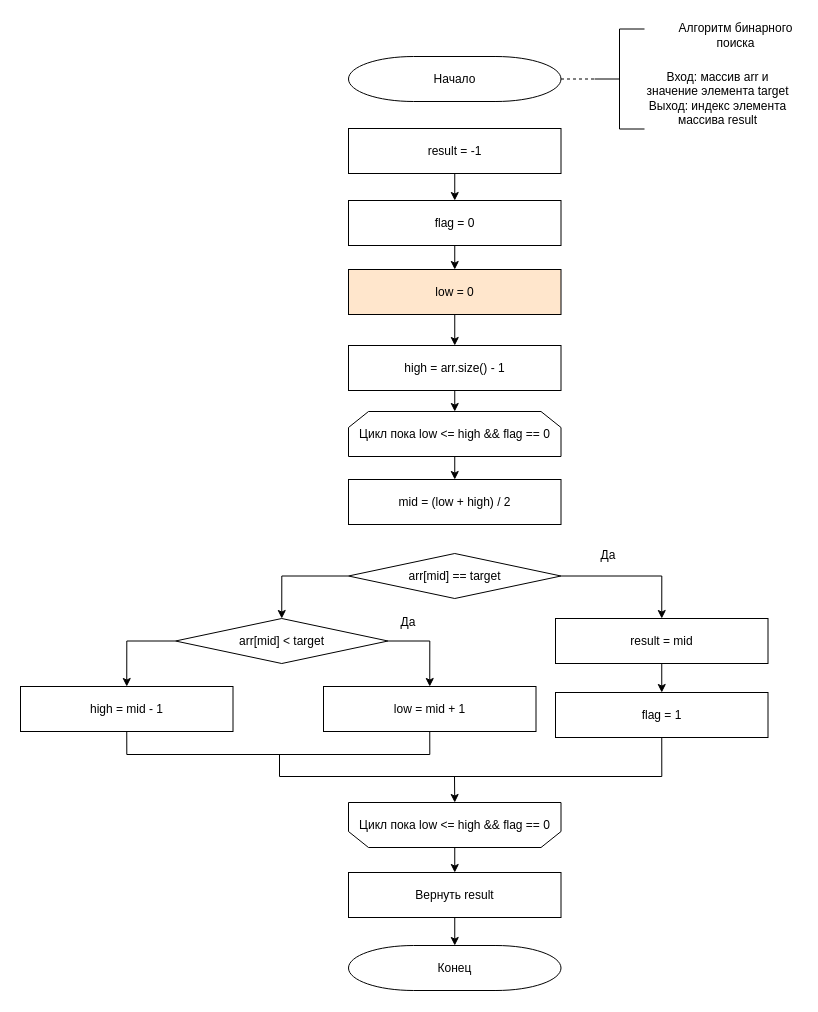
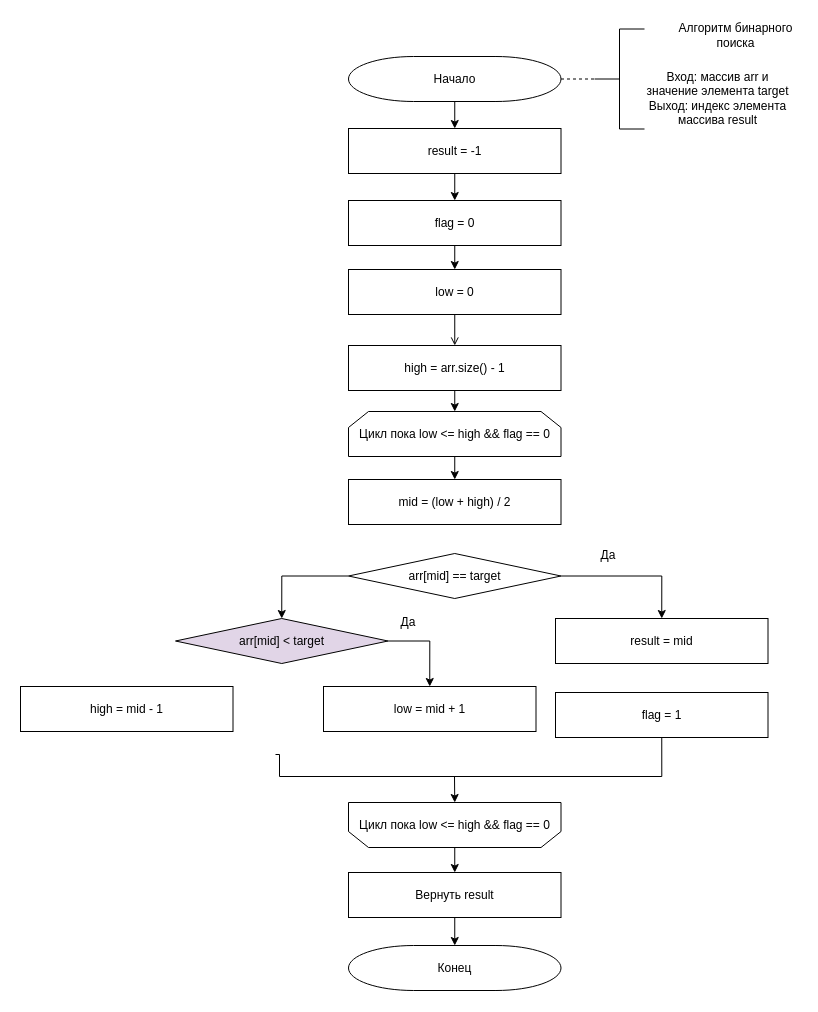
none -> (455, 112)
(455, 292) -> (455, 292)
(455, 337) -> (455, 339)
(132, 641) -> none
(282, 641) -> (282, 641)
(662, 675) -> none
(281, 755) -> none
